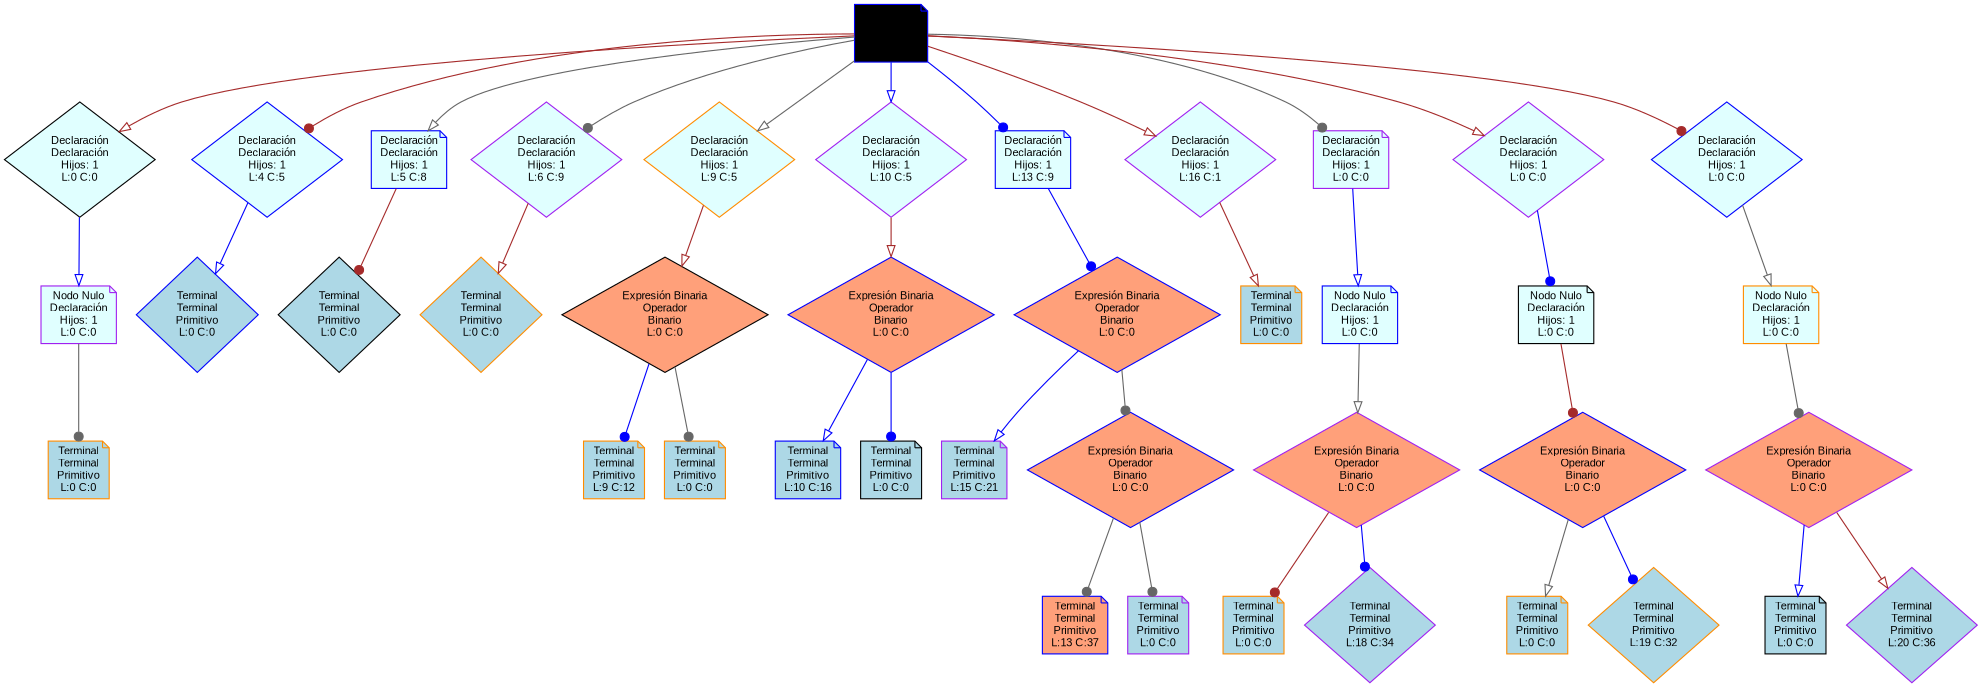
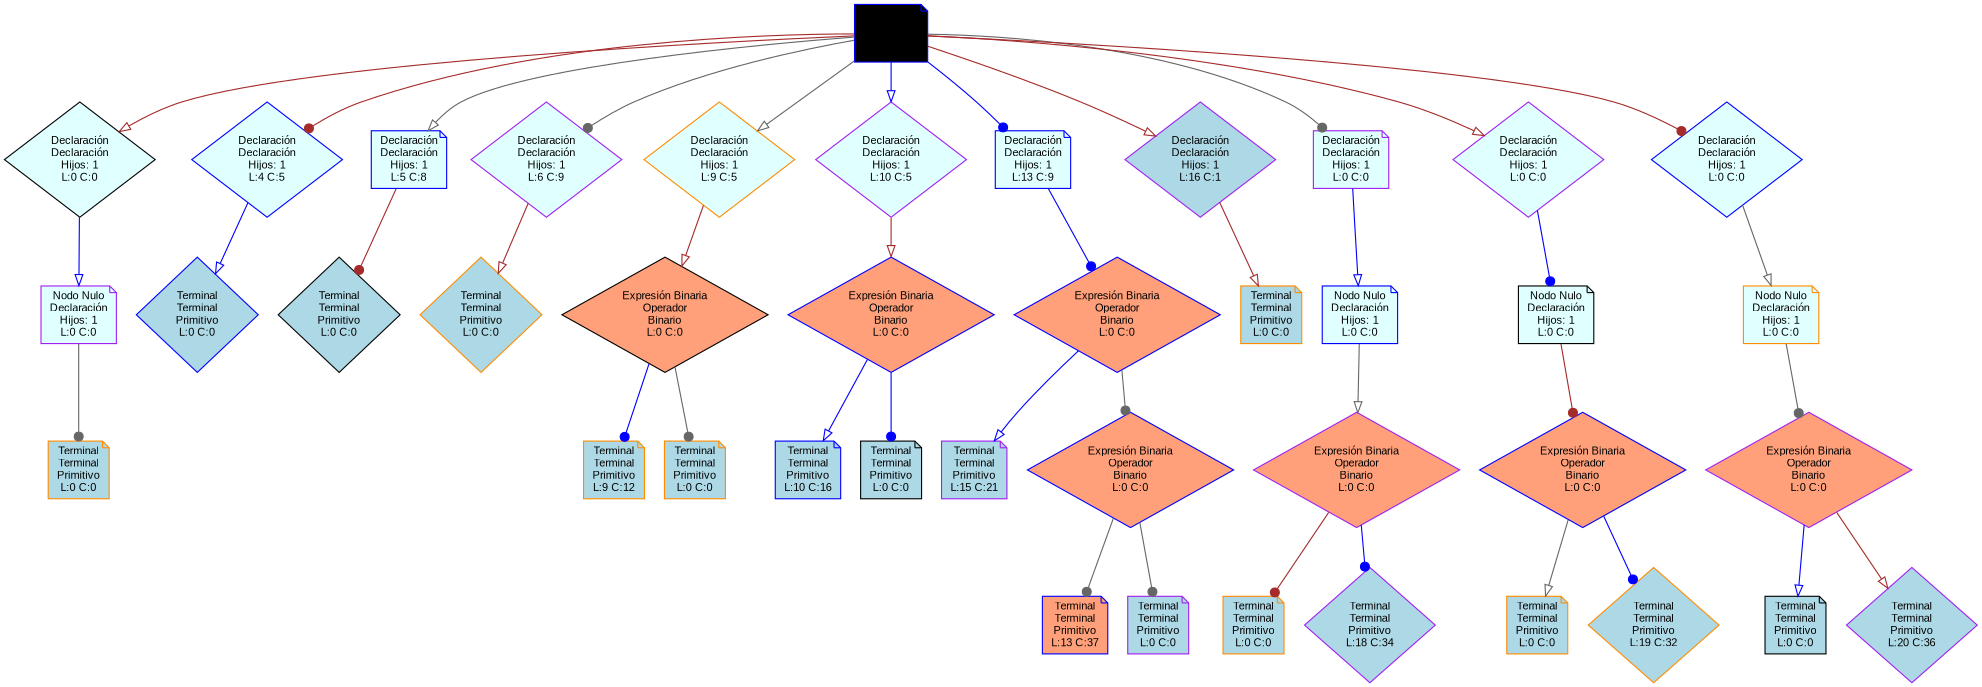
(1200, 160) -> (1200, 160)
